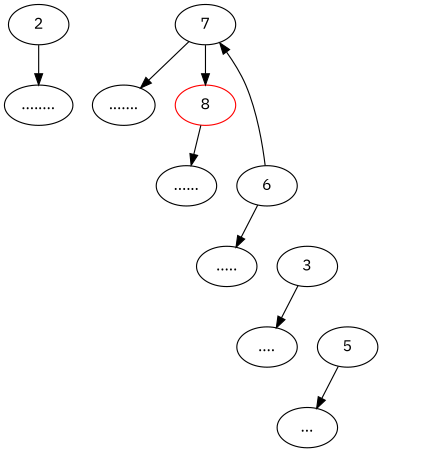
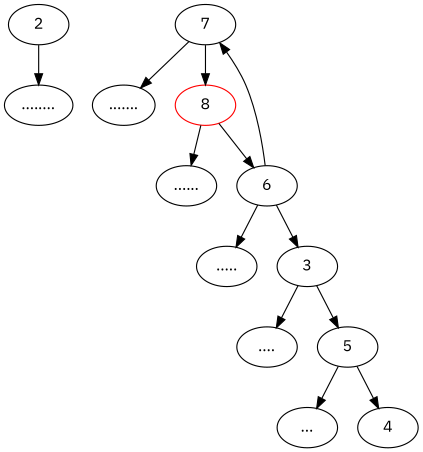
none -> (233, 141)
none -> (285, 221)
none -> (325, 302)
none -> (388, 428)
